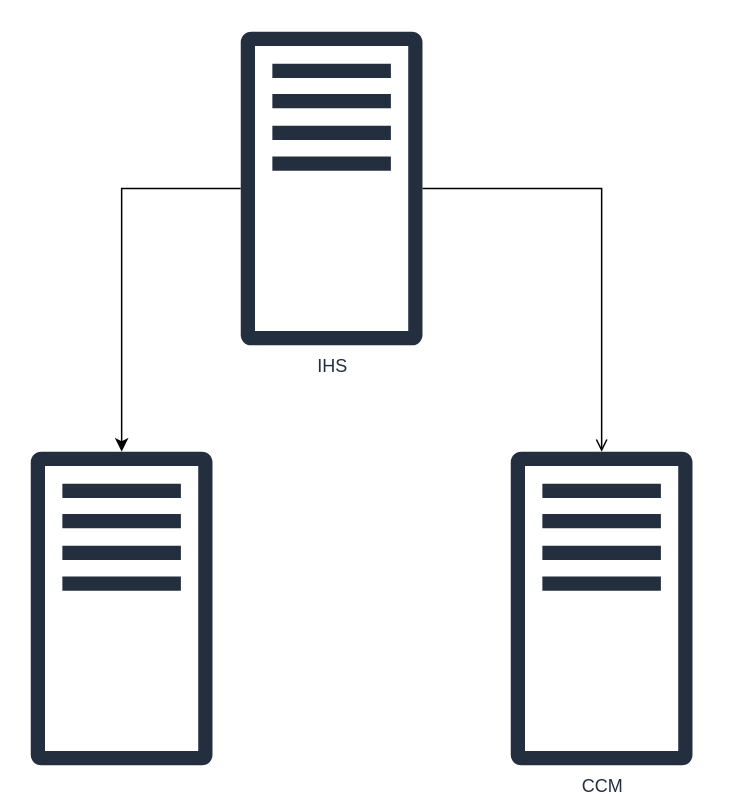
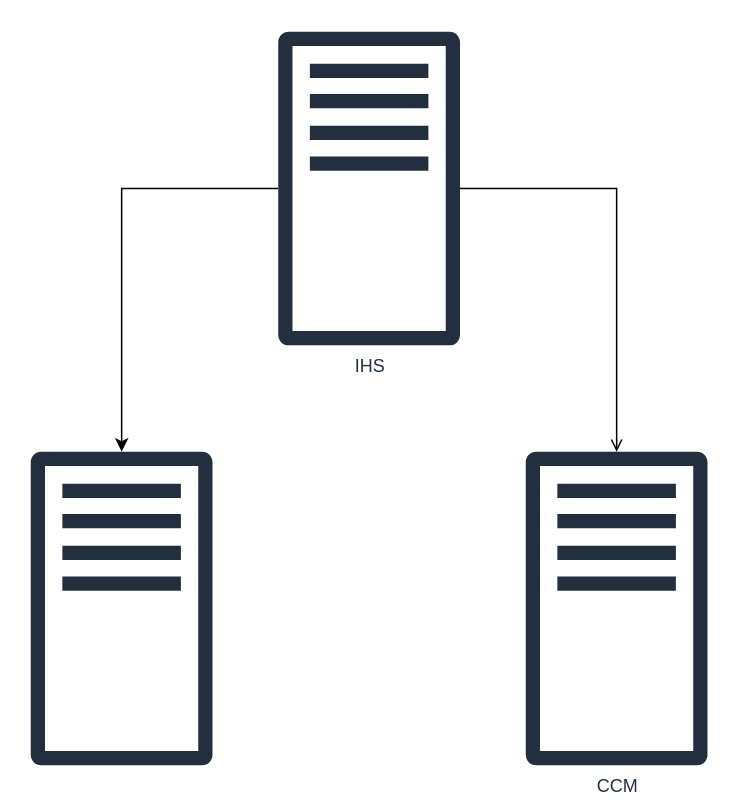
(332, 188) -> (369, 188)
(602, 608) -> (617, 608)
